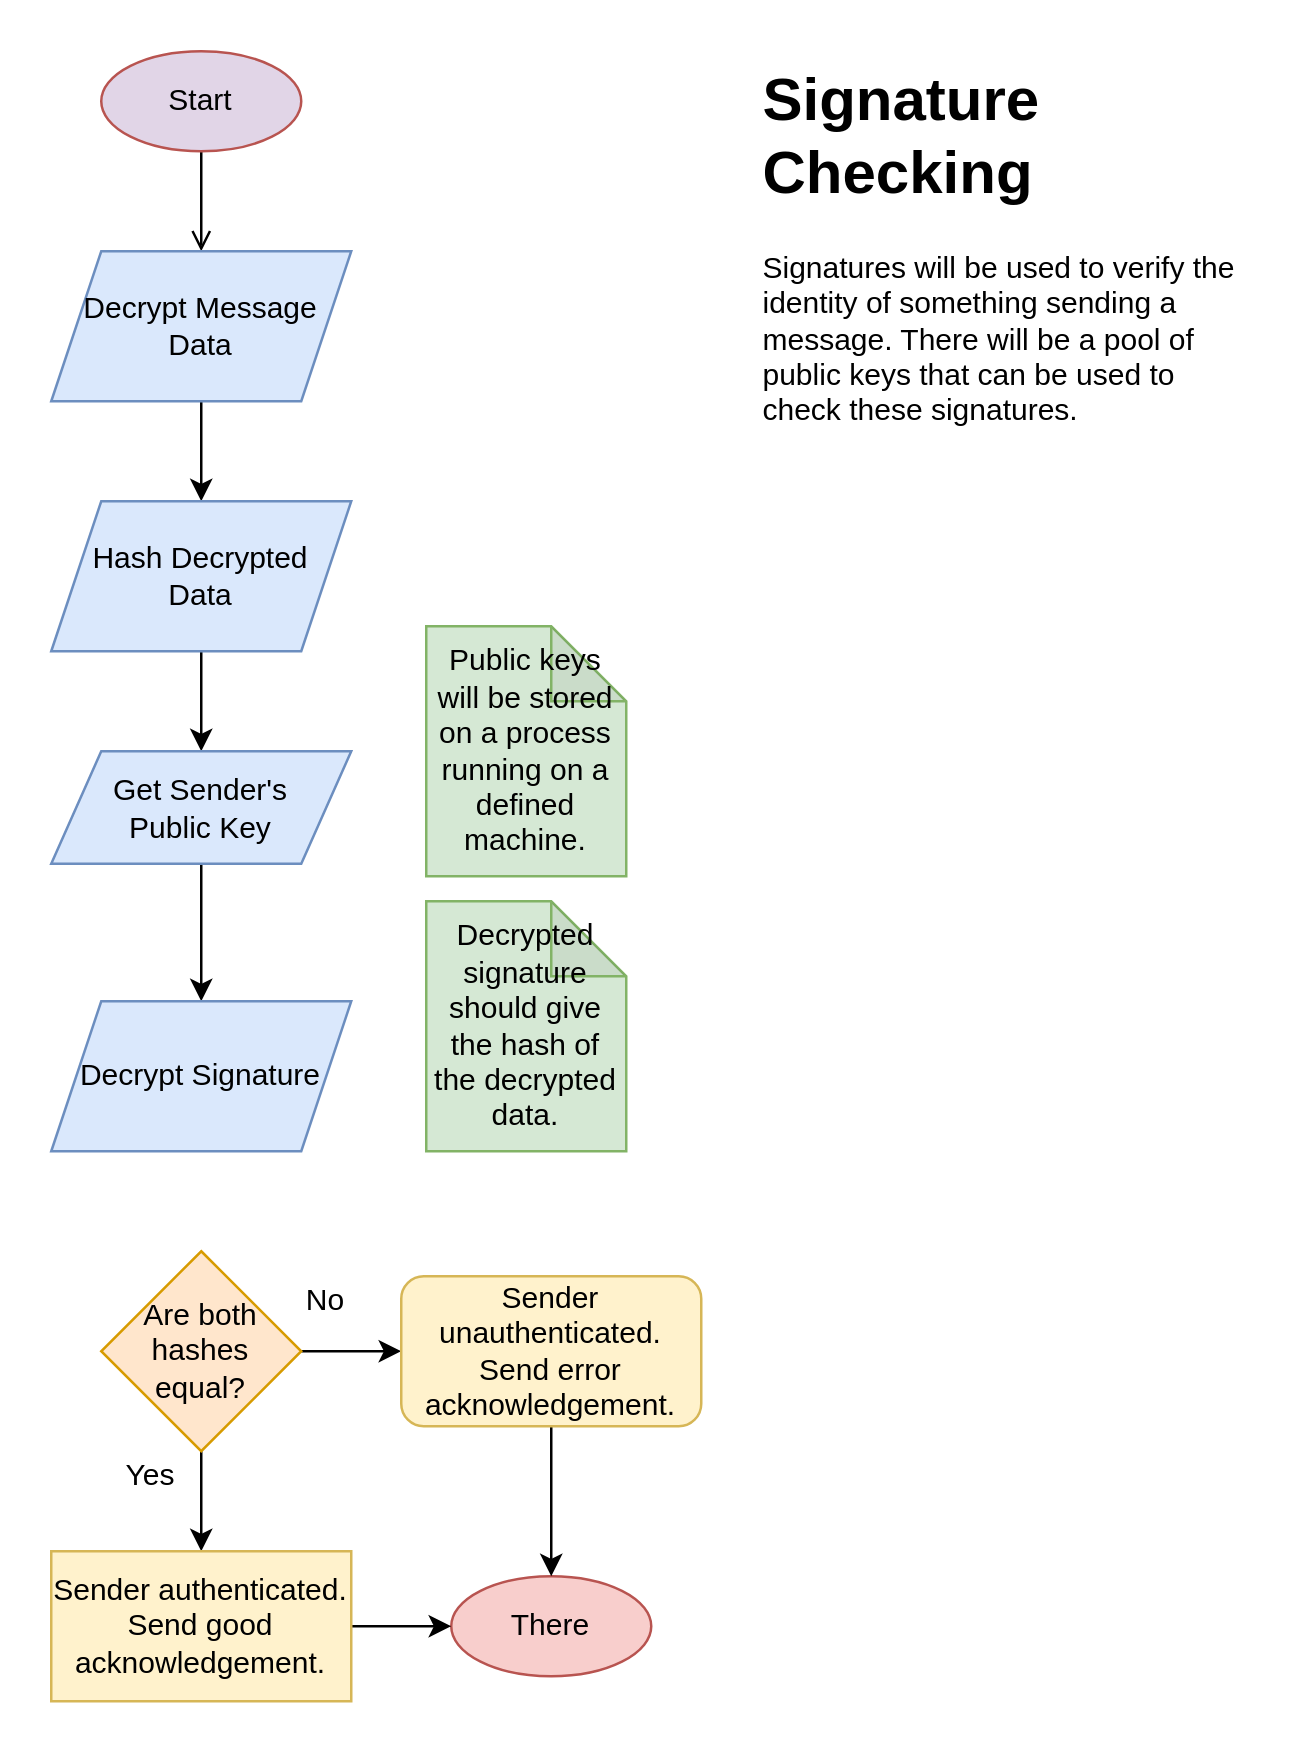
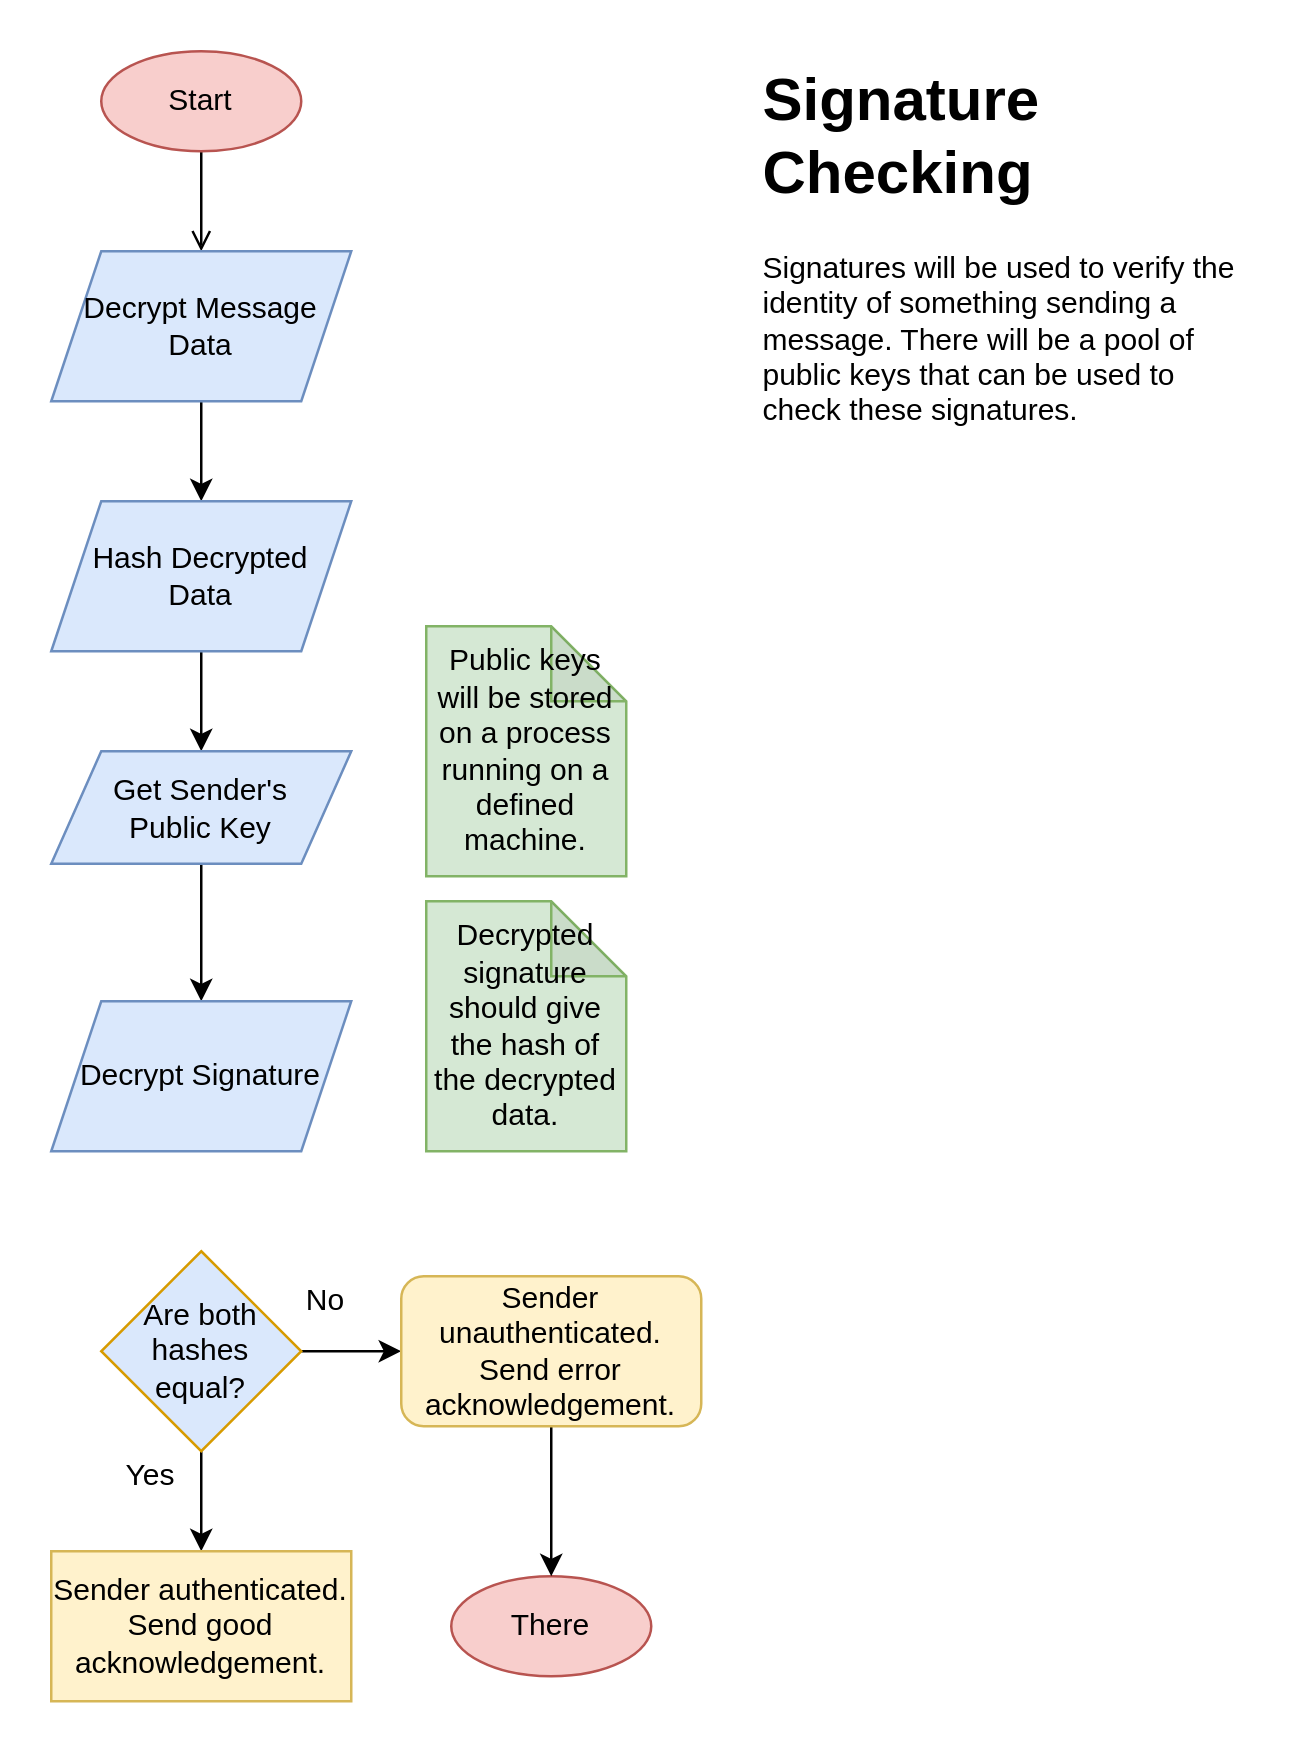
(201, 101) -> (201, 101)
(201, 1351) -> (201, 1351)
(393, 1626) -> none
